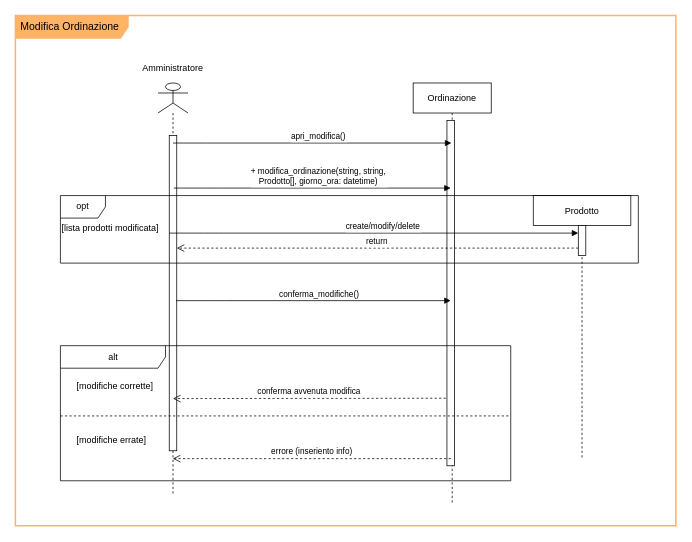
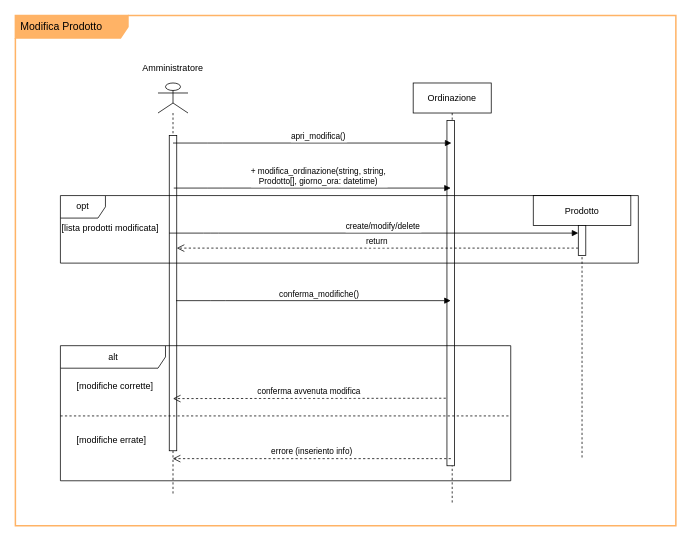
(65, 27) -> (60, 27)
